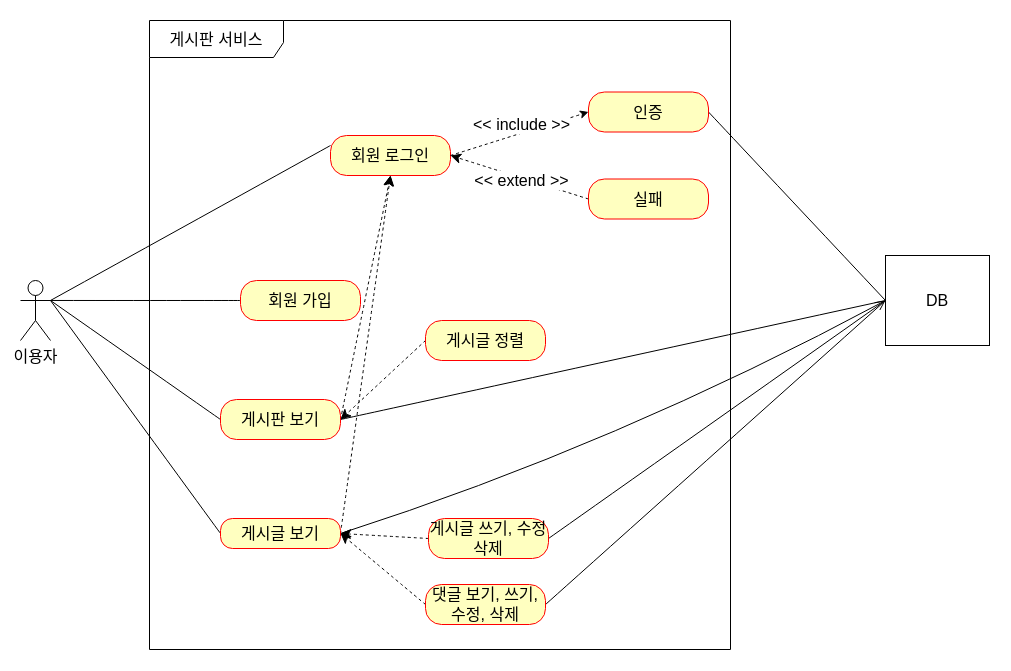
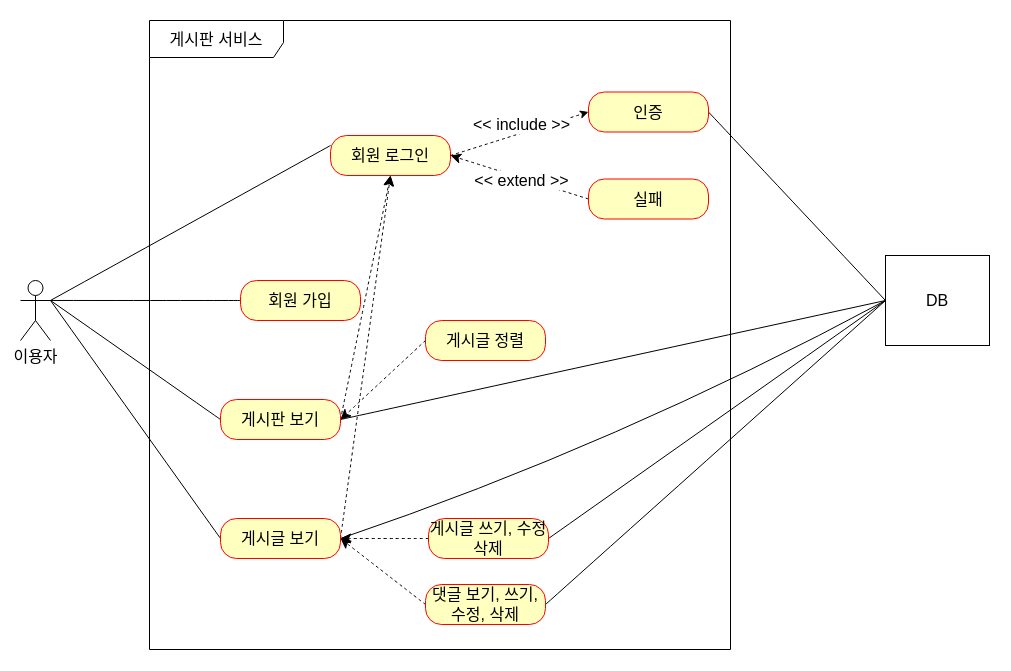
(844, 330) -> (886, 301)
(281, 534) -> (281, 539)
